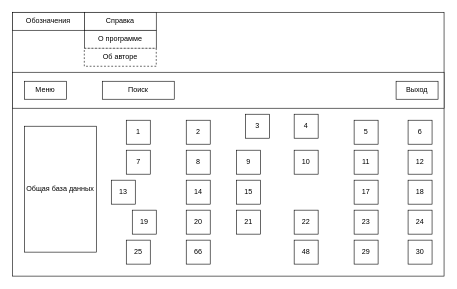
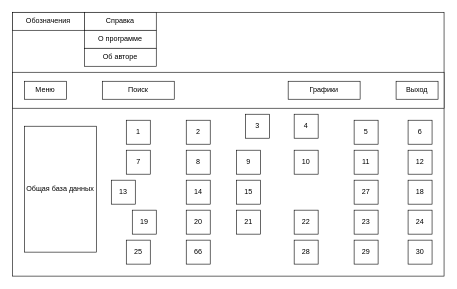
(120, 57) -> (120, 57)
none -> (324, 90)
(366, 192) -> (366, 192)
(306, 252) -> (306, 252)
